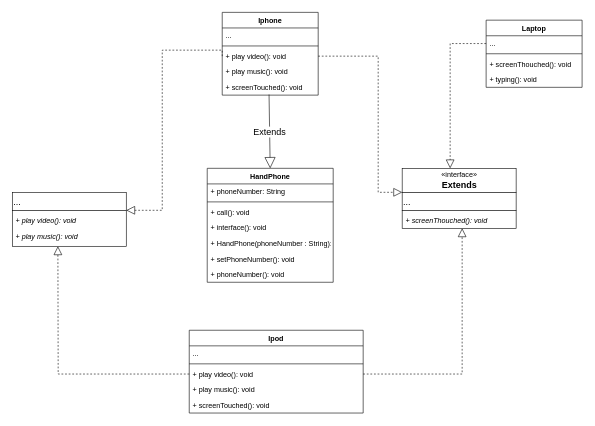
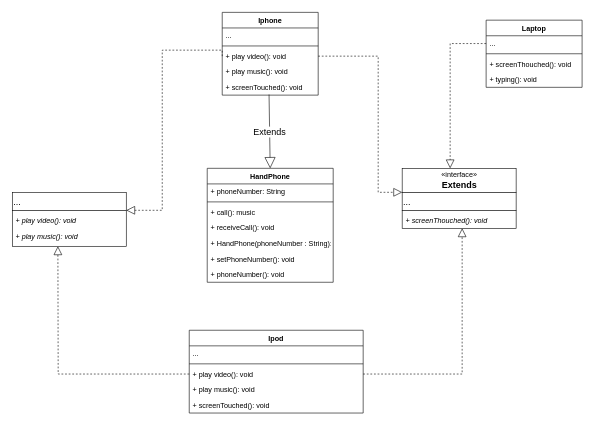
(233, 212) -> (235, 212)
(244, 228) -> (246, 228)
